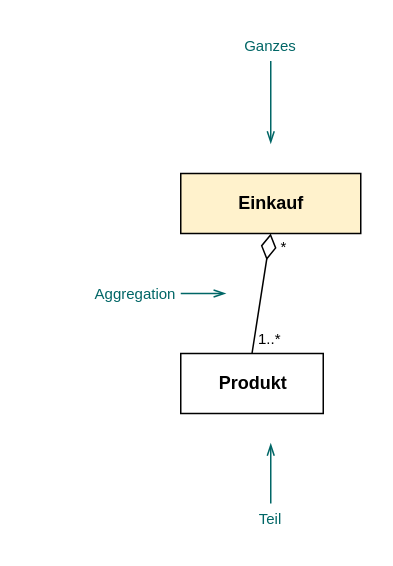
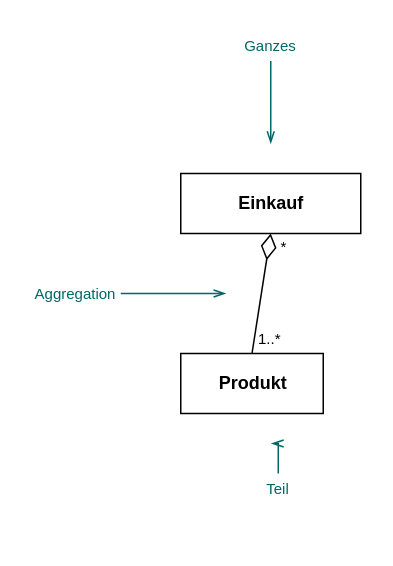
(271, 203) -> (271, 203)
(136, 293) -> (76, 293)
(271, 518) -> (278, 488)
